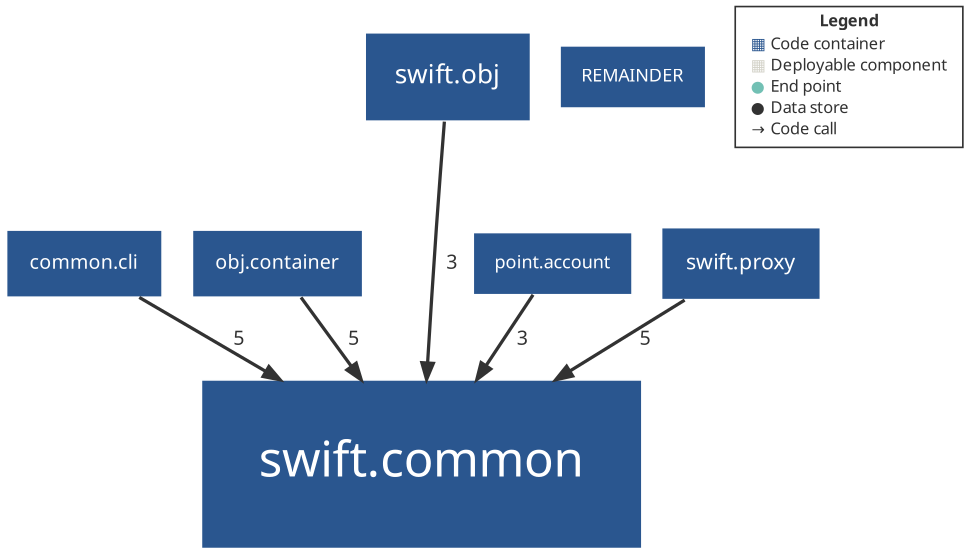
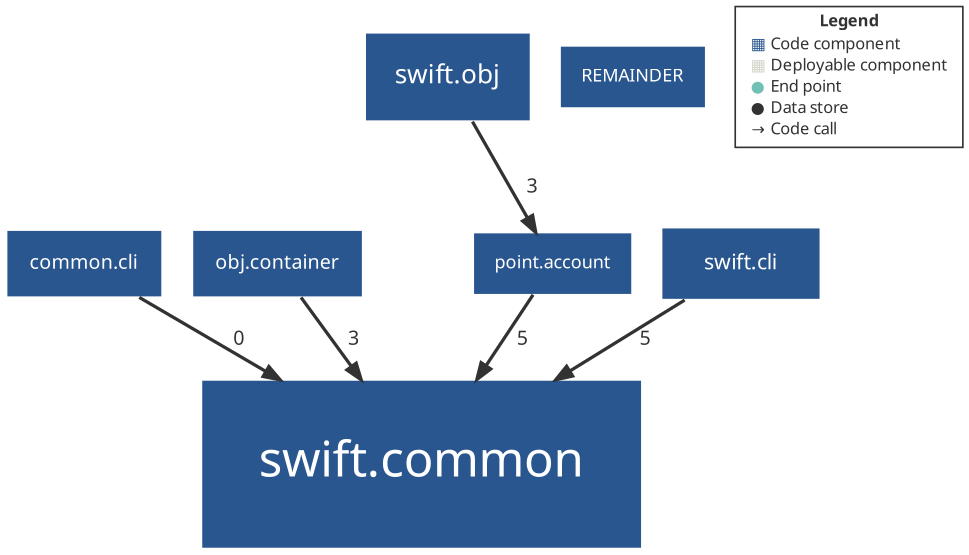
(829, 44) -> (836, 44)
(435, 242) -> (500, 170)
(741, 264) -> (741, 264)
(234, 340) -> (234, 340)
(349, 340) -> (349, 340)
(517, 340) -> (517, 340)
